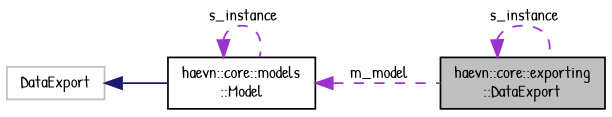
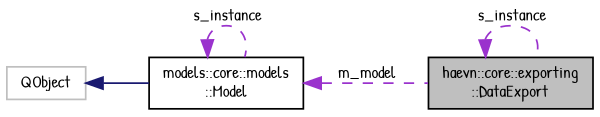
(56, 83) -> (46, 83)
(242, 83) -> (226, 83)
